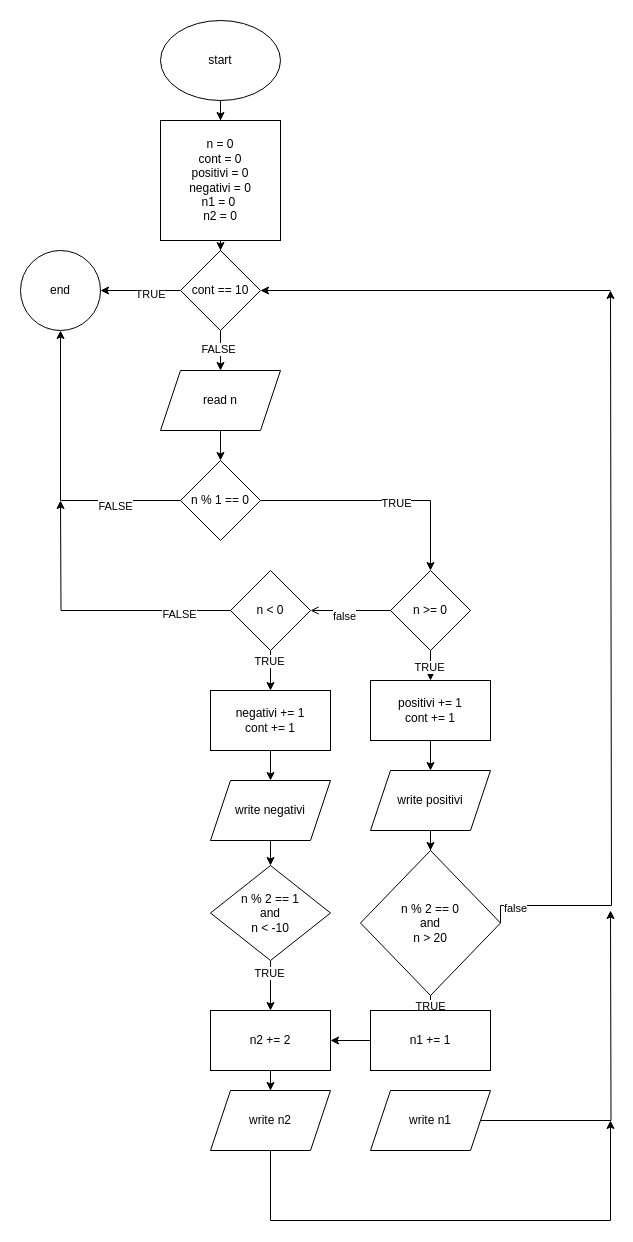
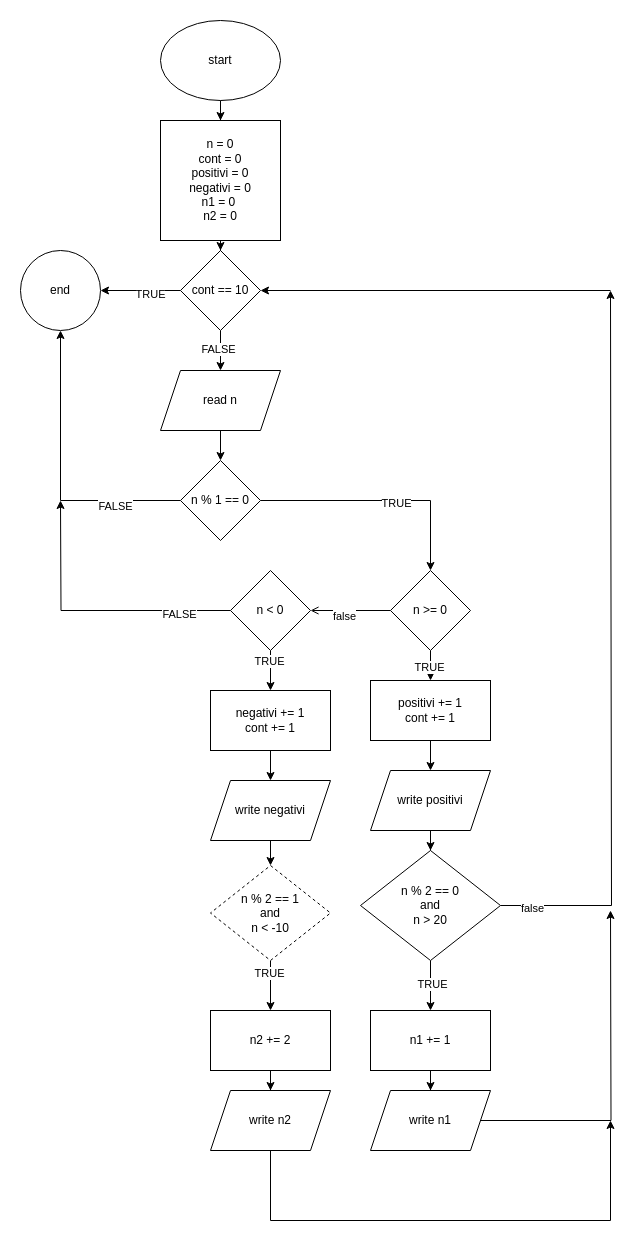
(271, 913) -> (271, 913)
(431, 923) -> (431, 906)
(354, 1041) -> (431, 1085)
